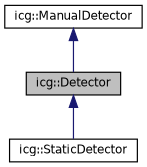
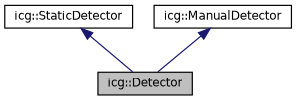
(73, 123) -> (111, 54)
